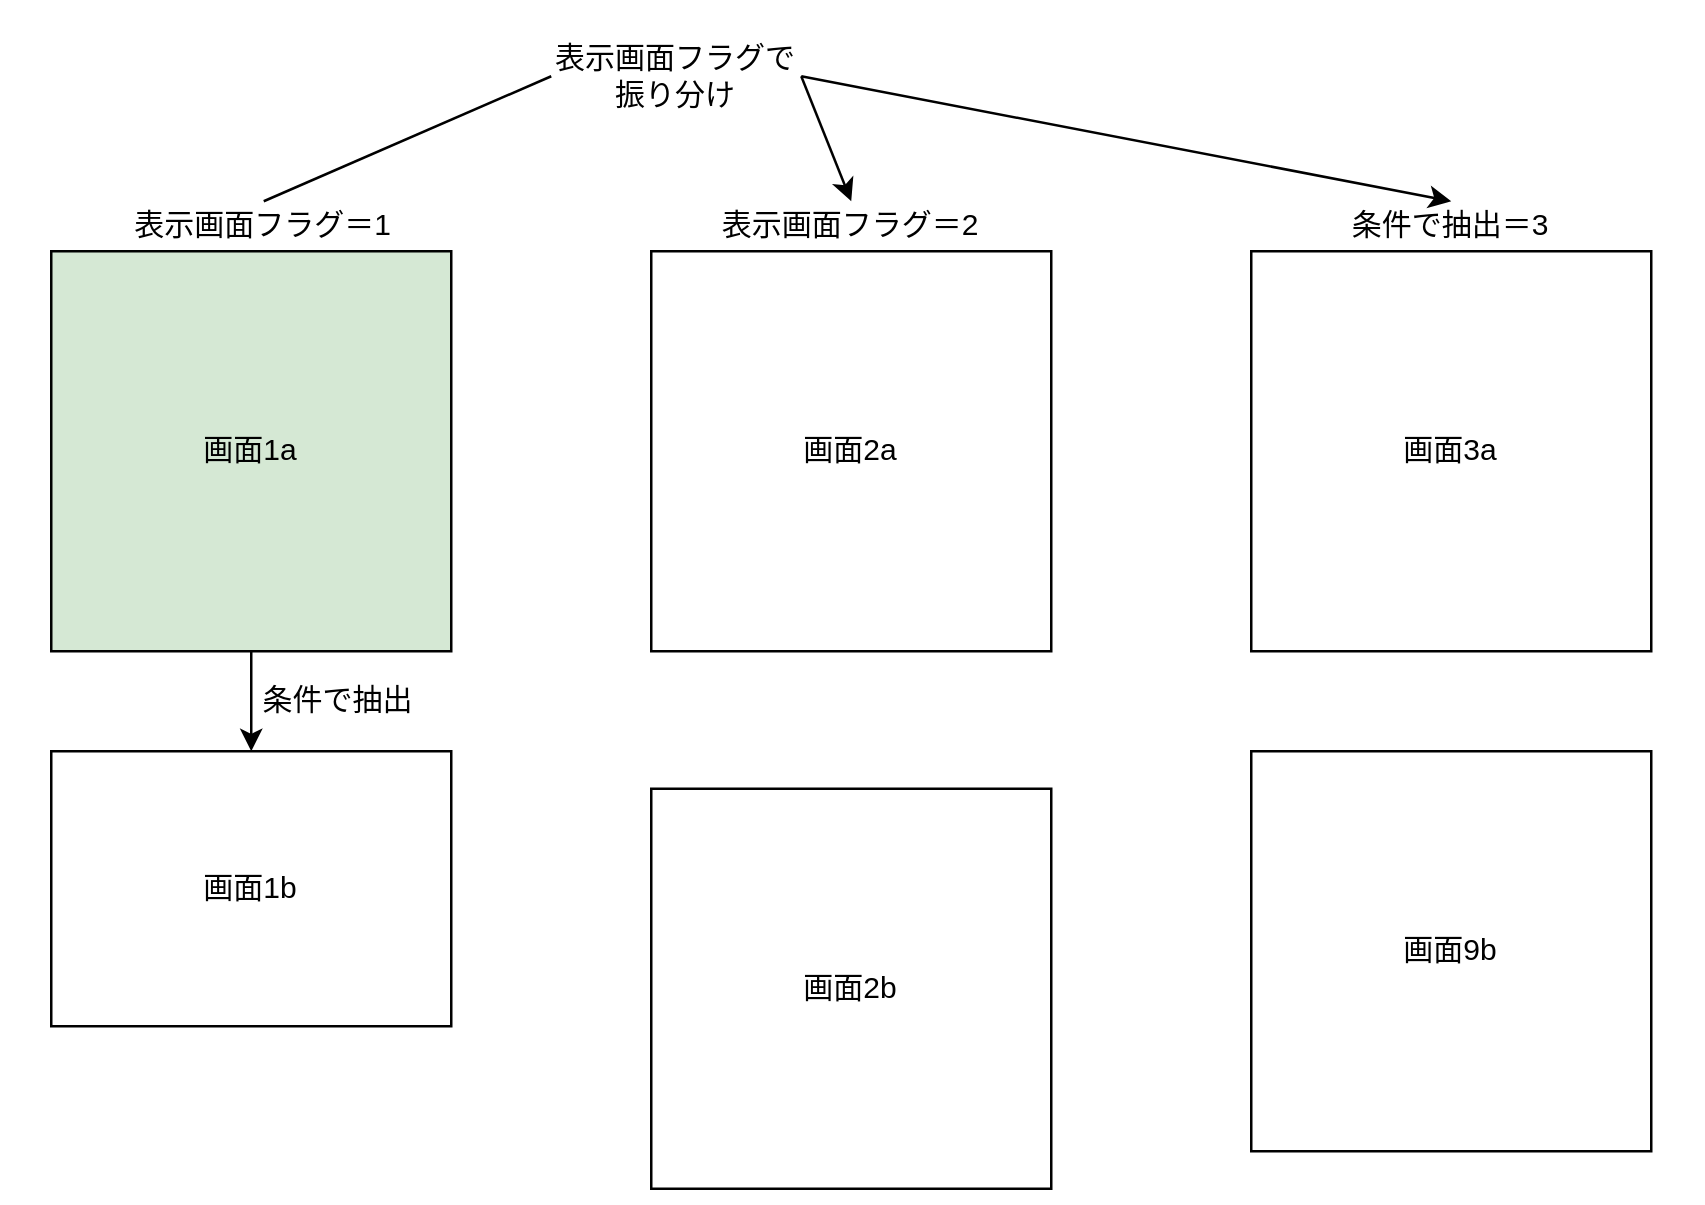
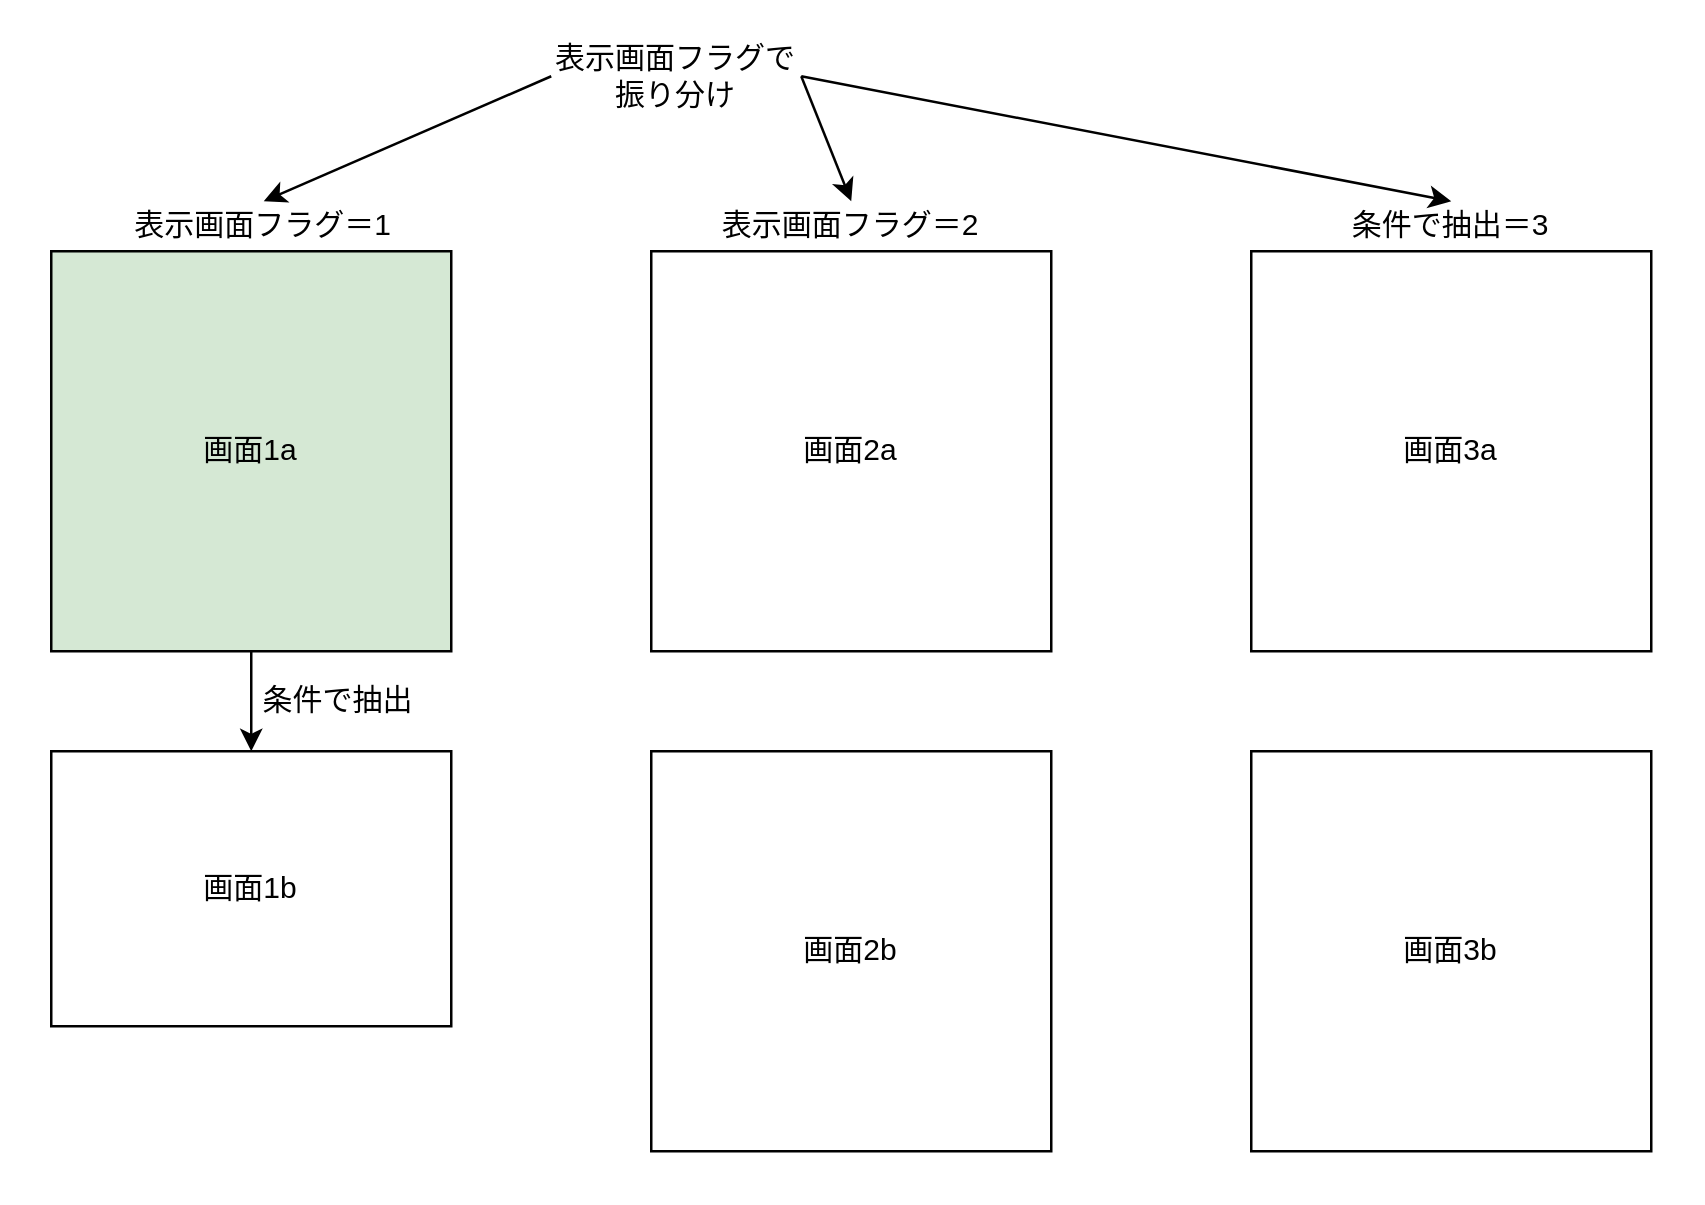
(273, 197) -> (280, 194)
(1451, 951) -> (1451, 951)
(851, 989) -> (851, 951)
